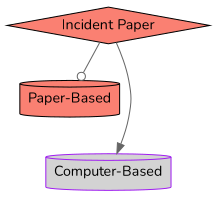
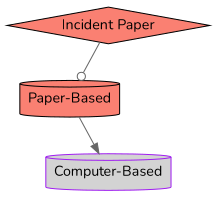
(131, 93) -> (87, 131)
